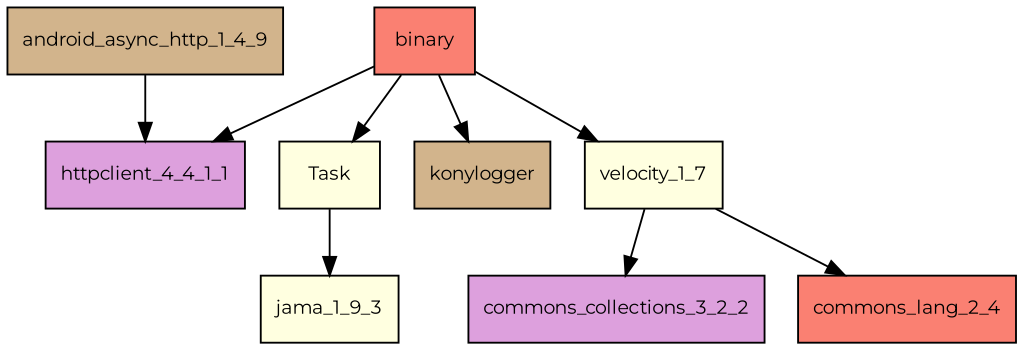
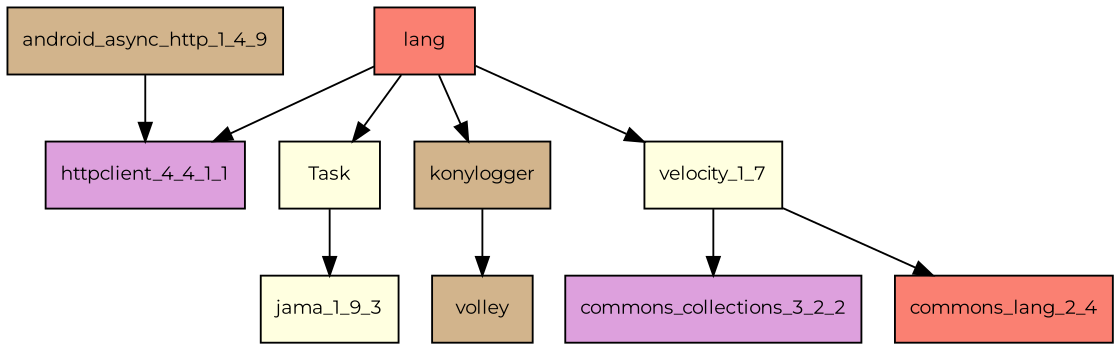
(425, 41) -> (425, 41)
none -> (482, 309)
